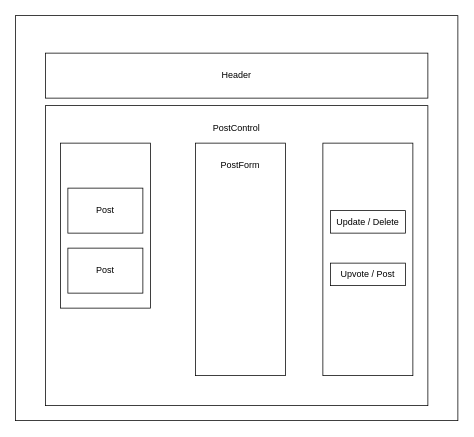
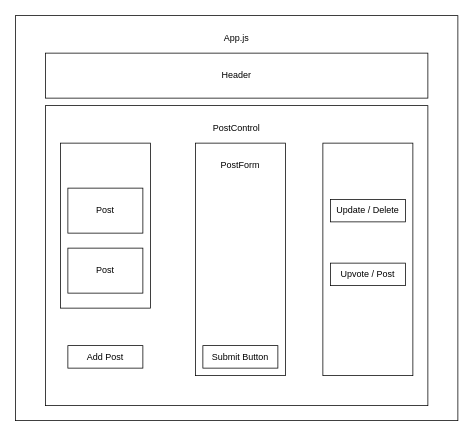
none -> (237, 38)
(368, 222) -> (368, 210)
none -> (105, 357)
none -> (240, 357)
